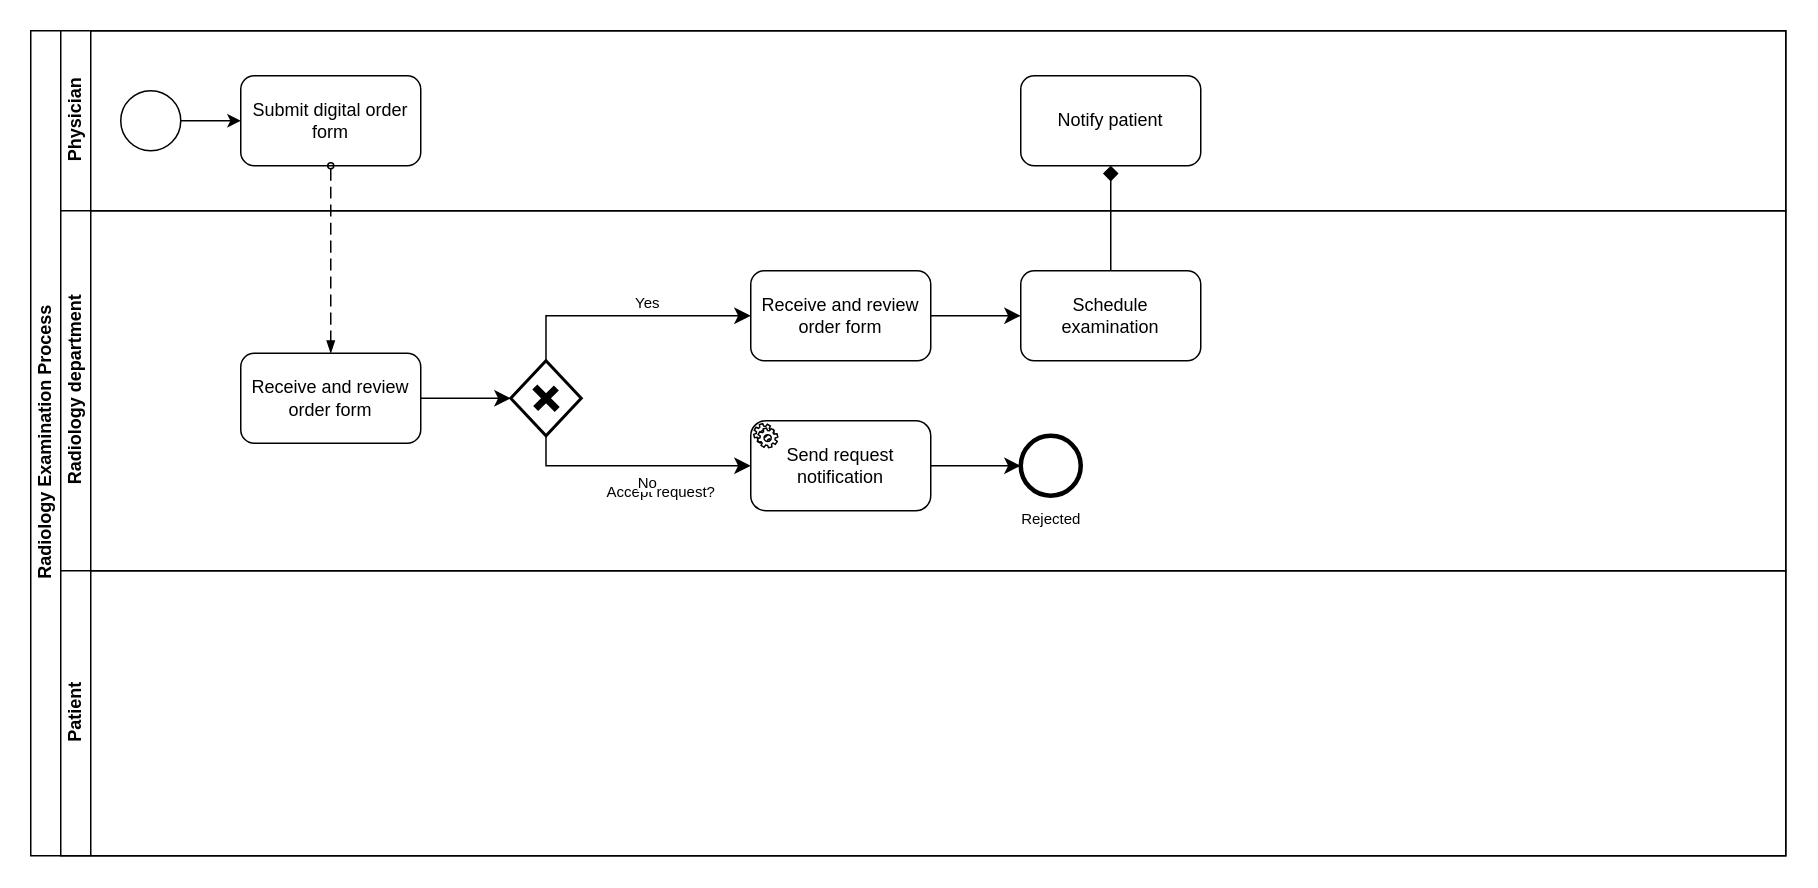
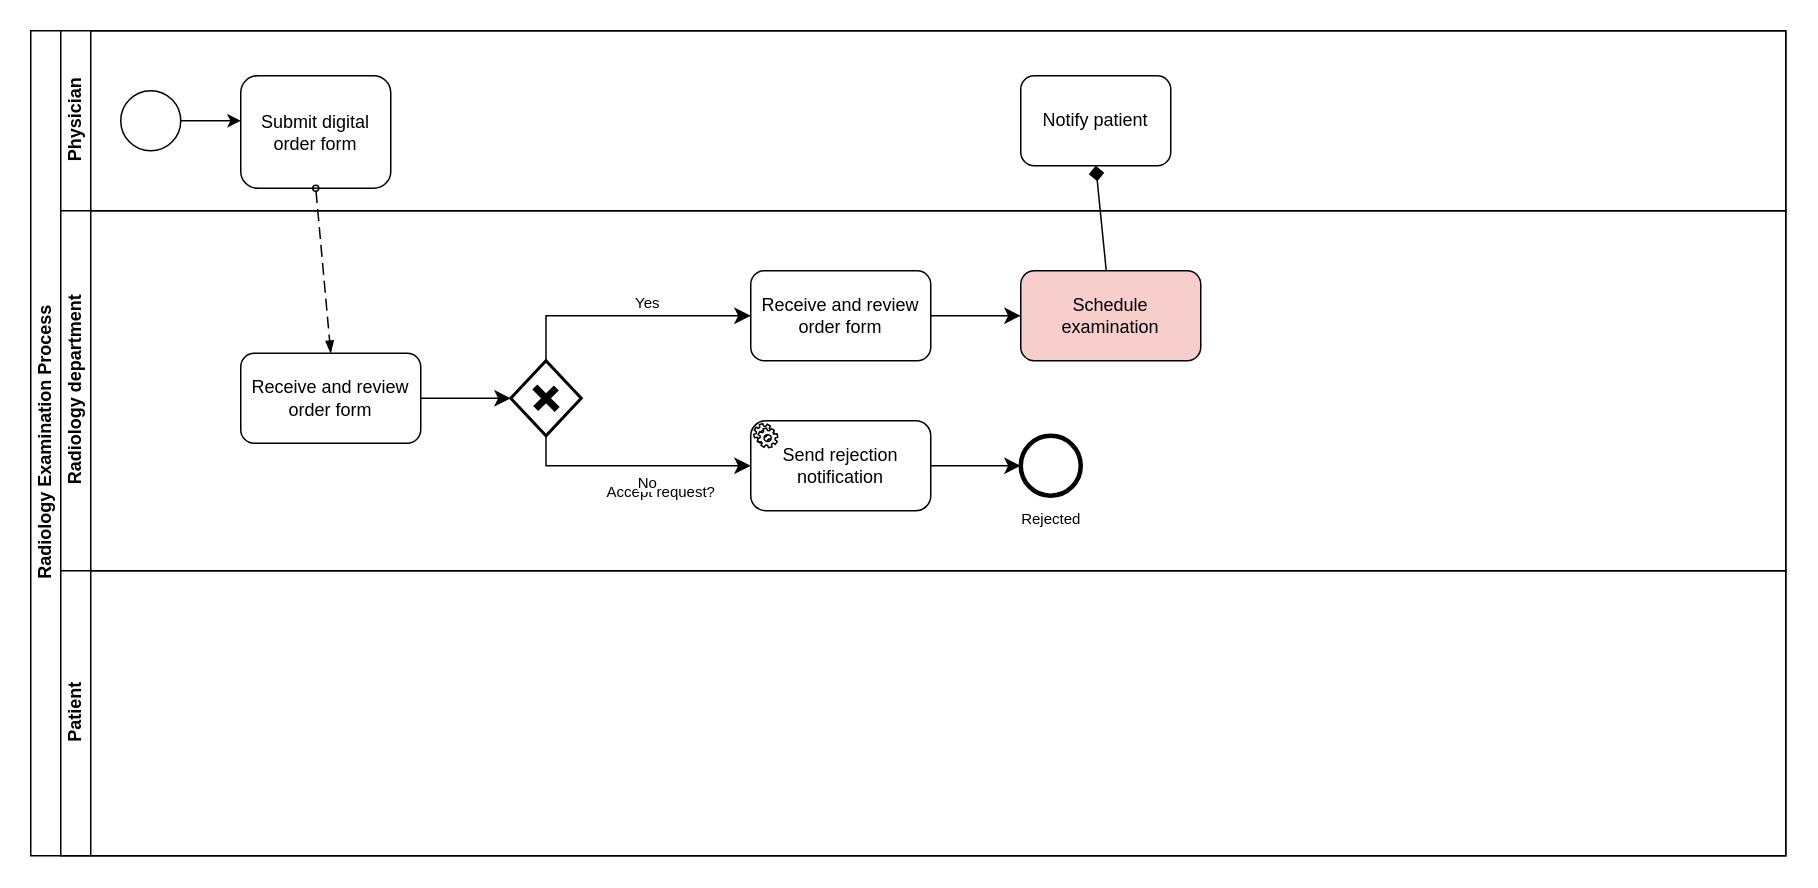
(331, 121) -> (316, 132)
(1111, 121) -> (1096, 121)
(1111, 316) -> (1111, 316)
(841, 466) -> (841, 466)
